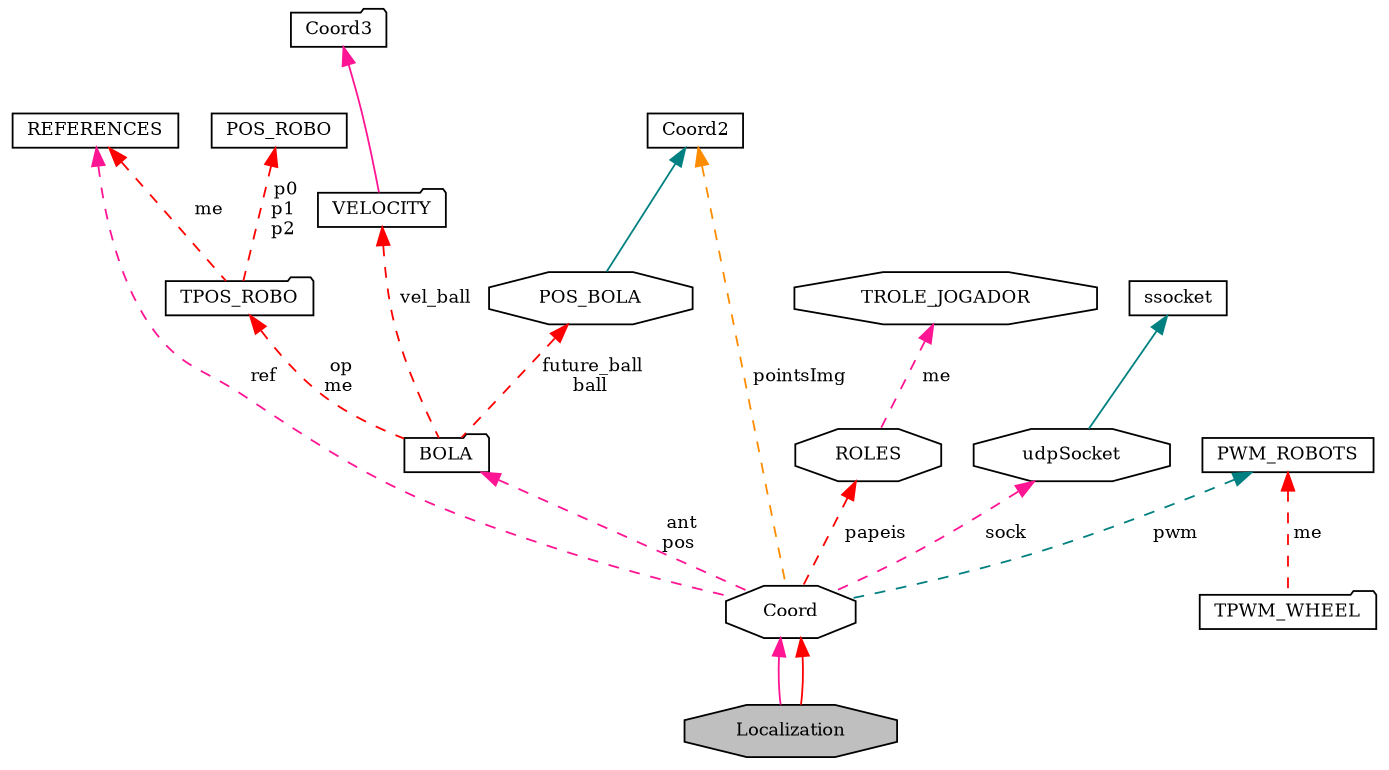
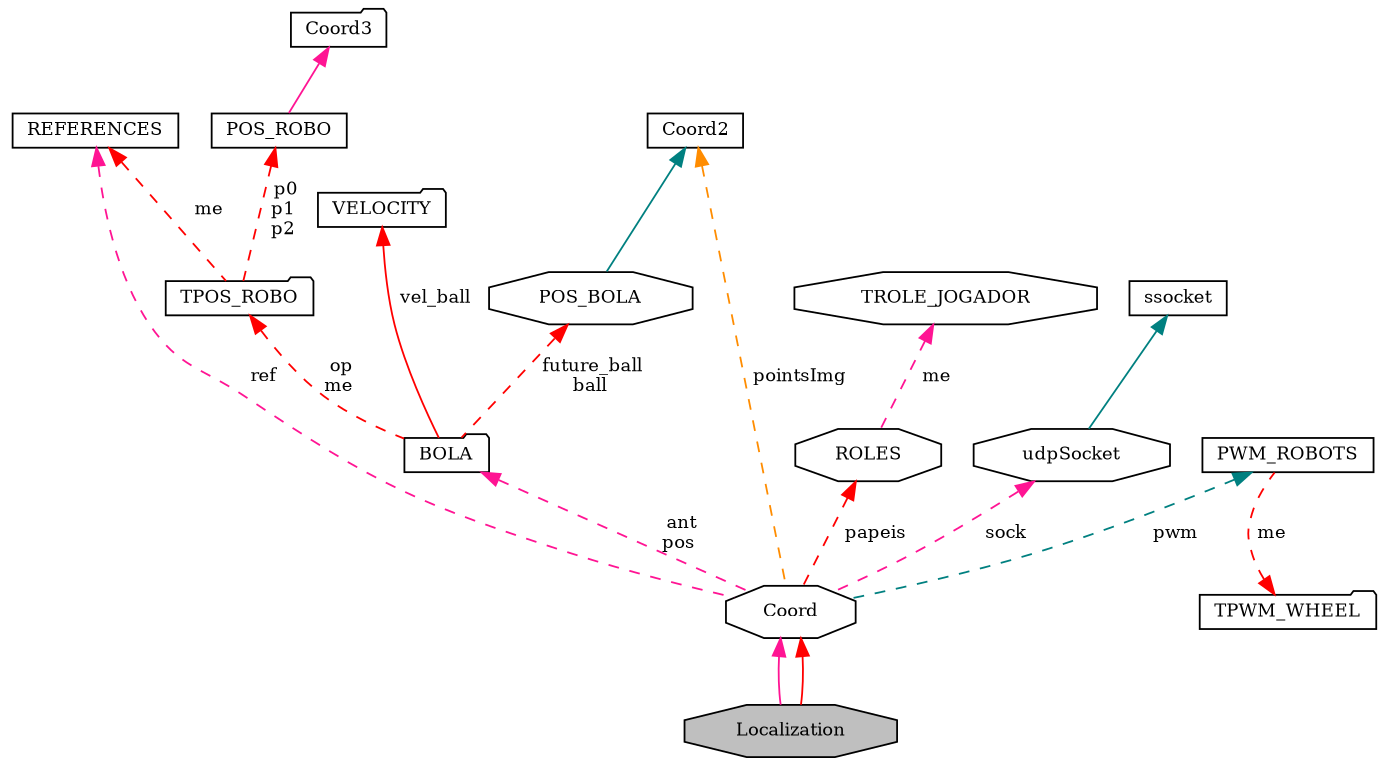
(366, 128) -> (304, 88)
(400, 345) -> (400, 345)
(1288, 543) -> (1249, 524)
